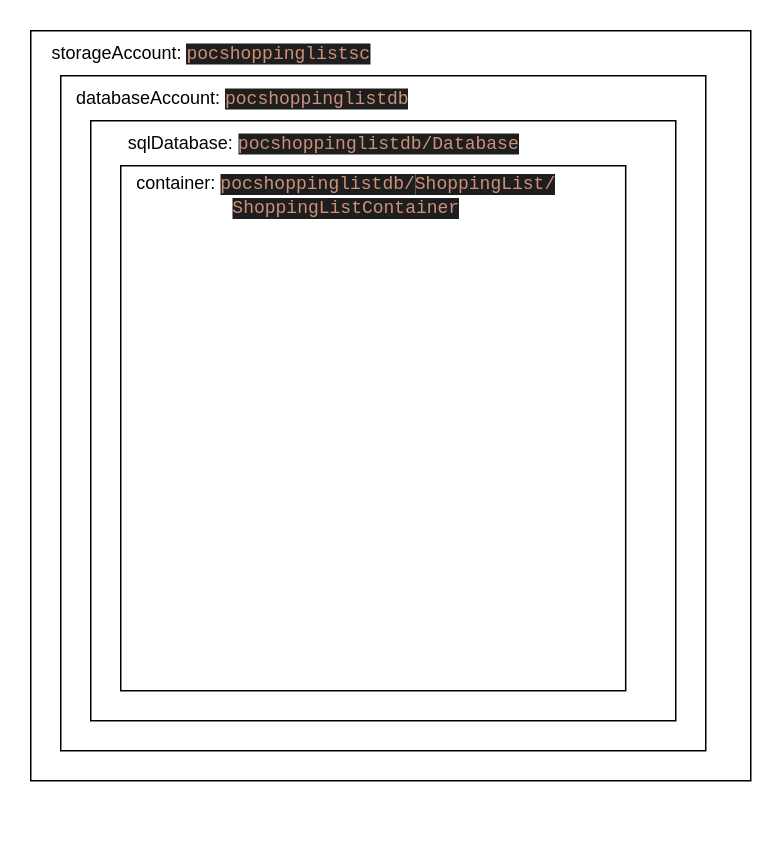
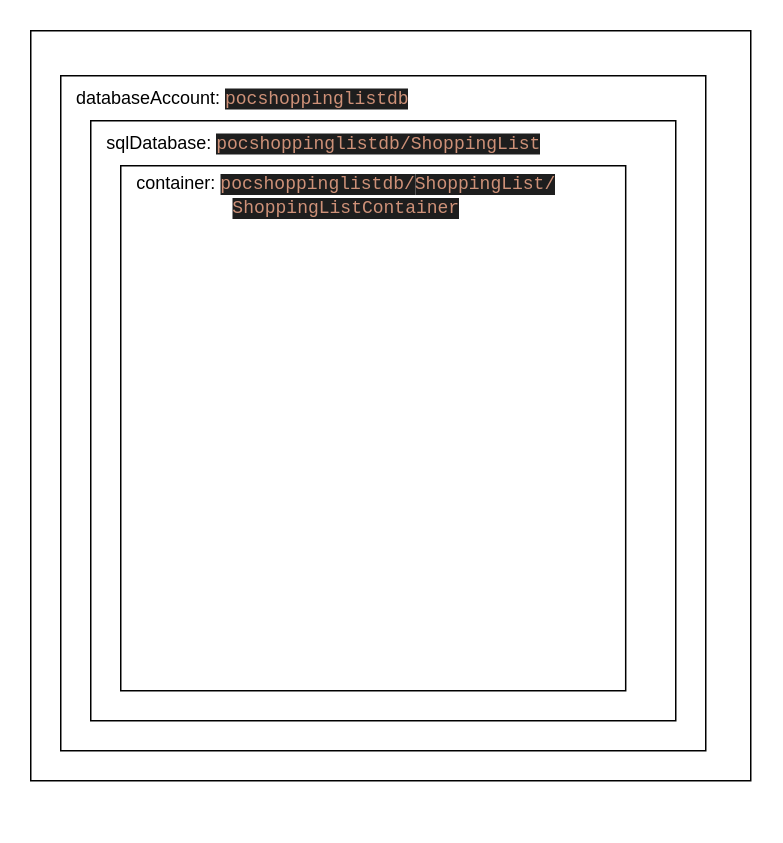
(211, 53) -> none
(324, 143) -> (324, 143)
